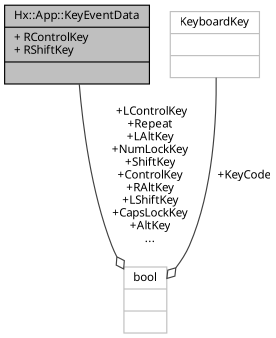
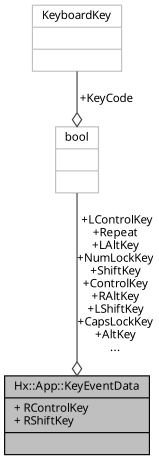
(91, 172) -> (77, 277)
